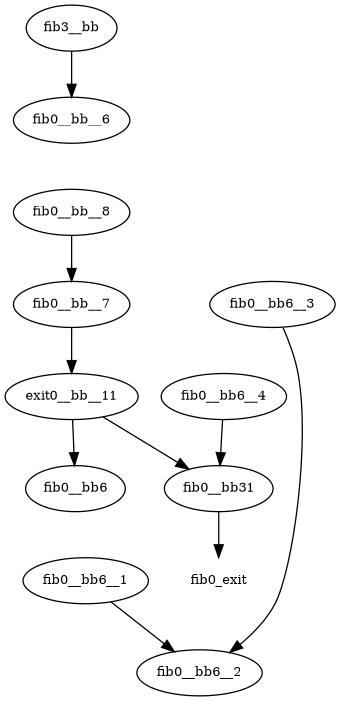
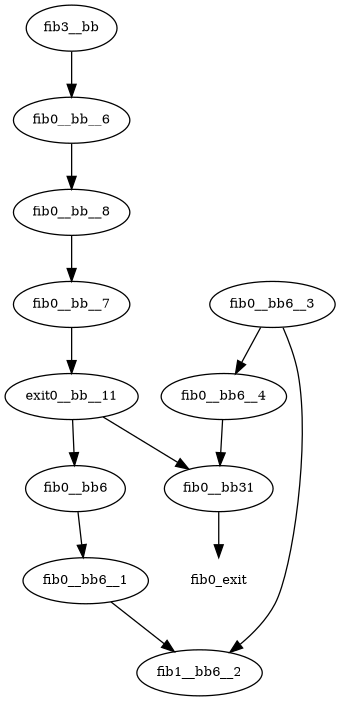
none -> (72, 160)
none -> (251, 345)
none -> (80, 528)
(200, 673) -> (200, 673)
